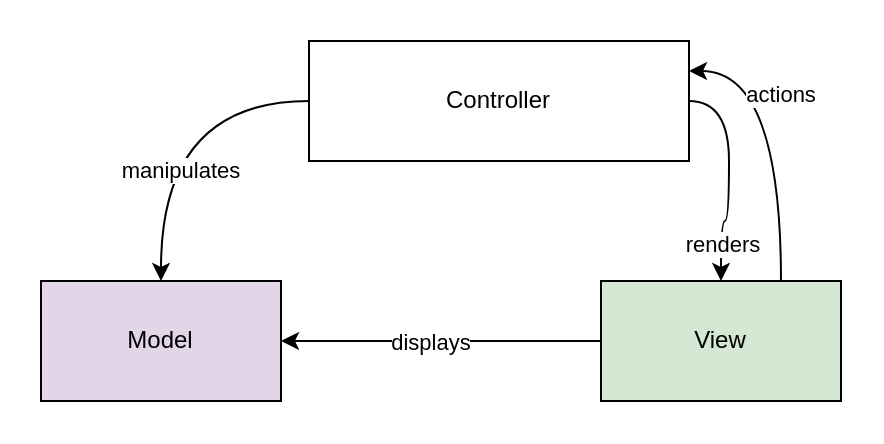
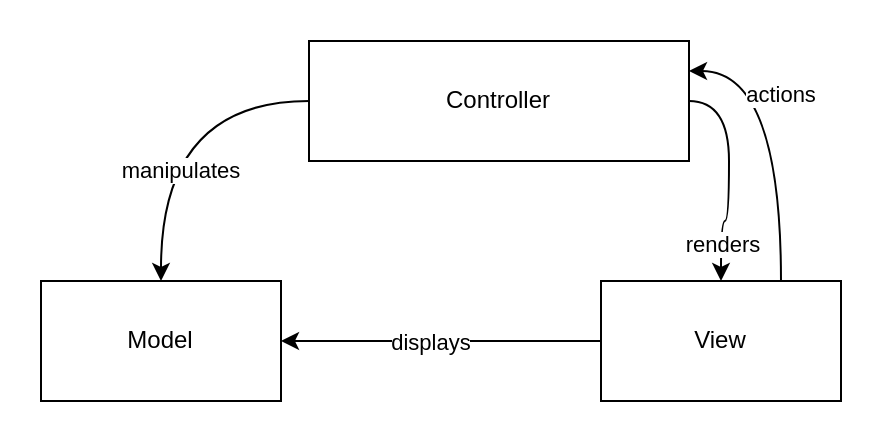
(161, 341) -> (161, 341)
(721, 341) -> (721, 341)
